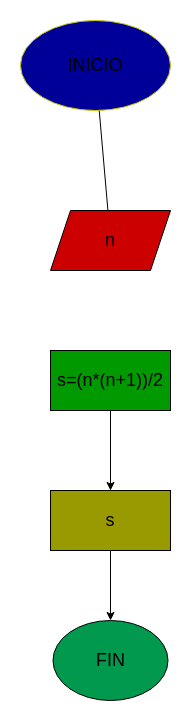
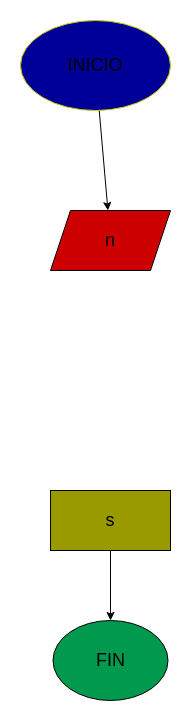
(107, 204) -> (107, 202)
(111, 381) -> none
(111, 447) -> none
